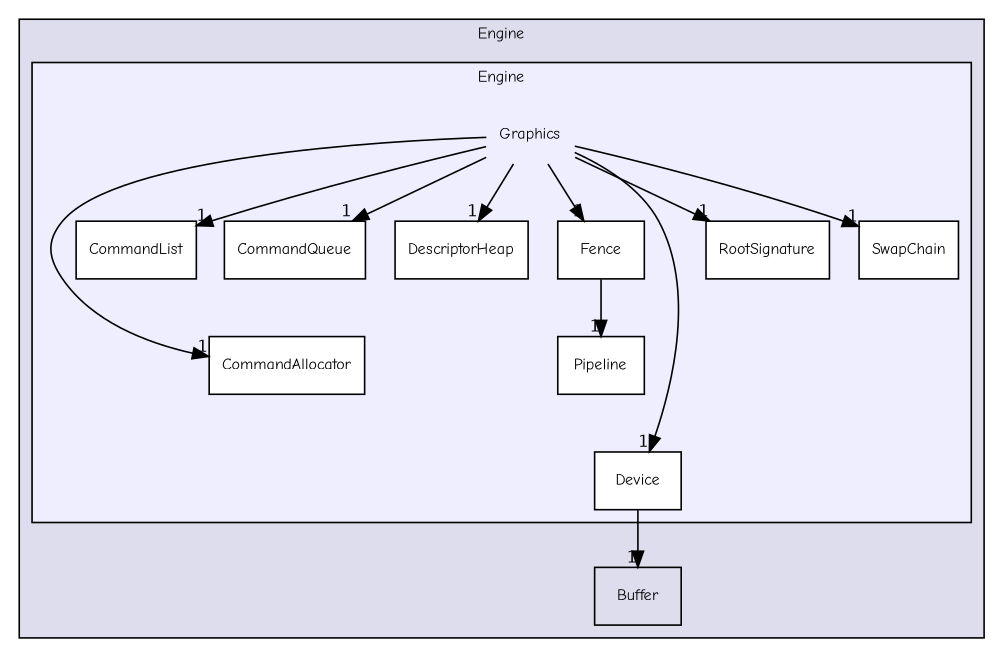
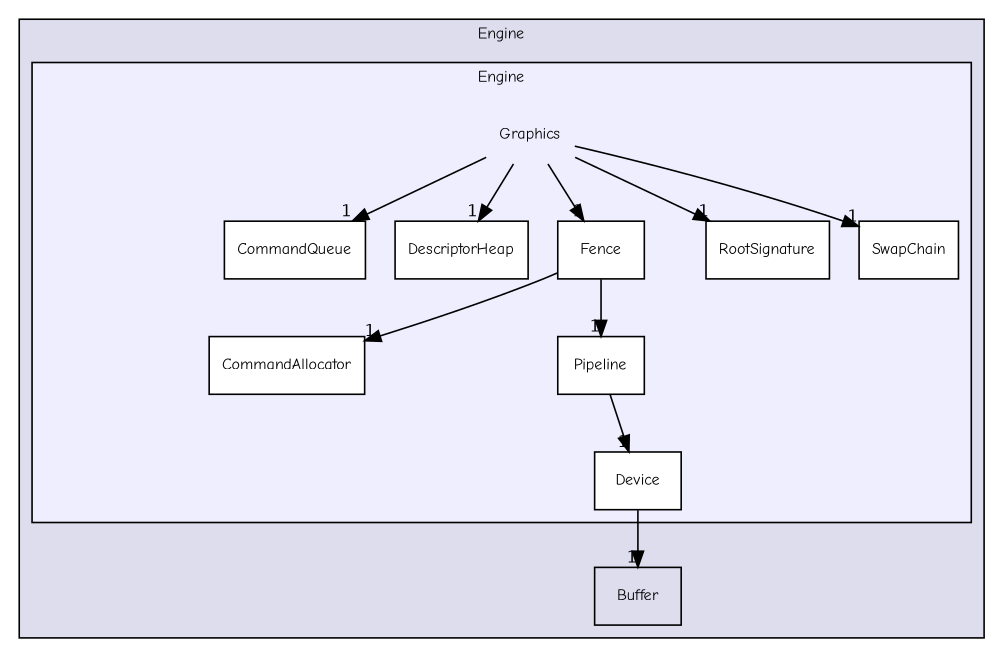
(162, 175) -> (469, 306)
(136, 250) -> none
(676, 274) -> (617, 415)
